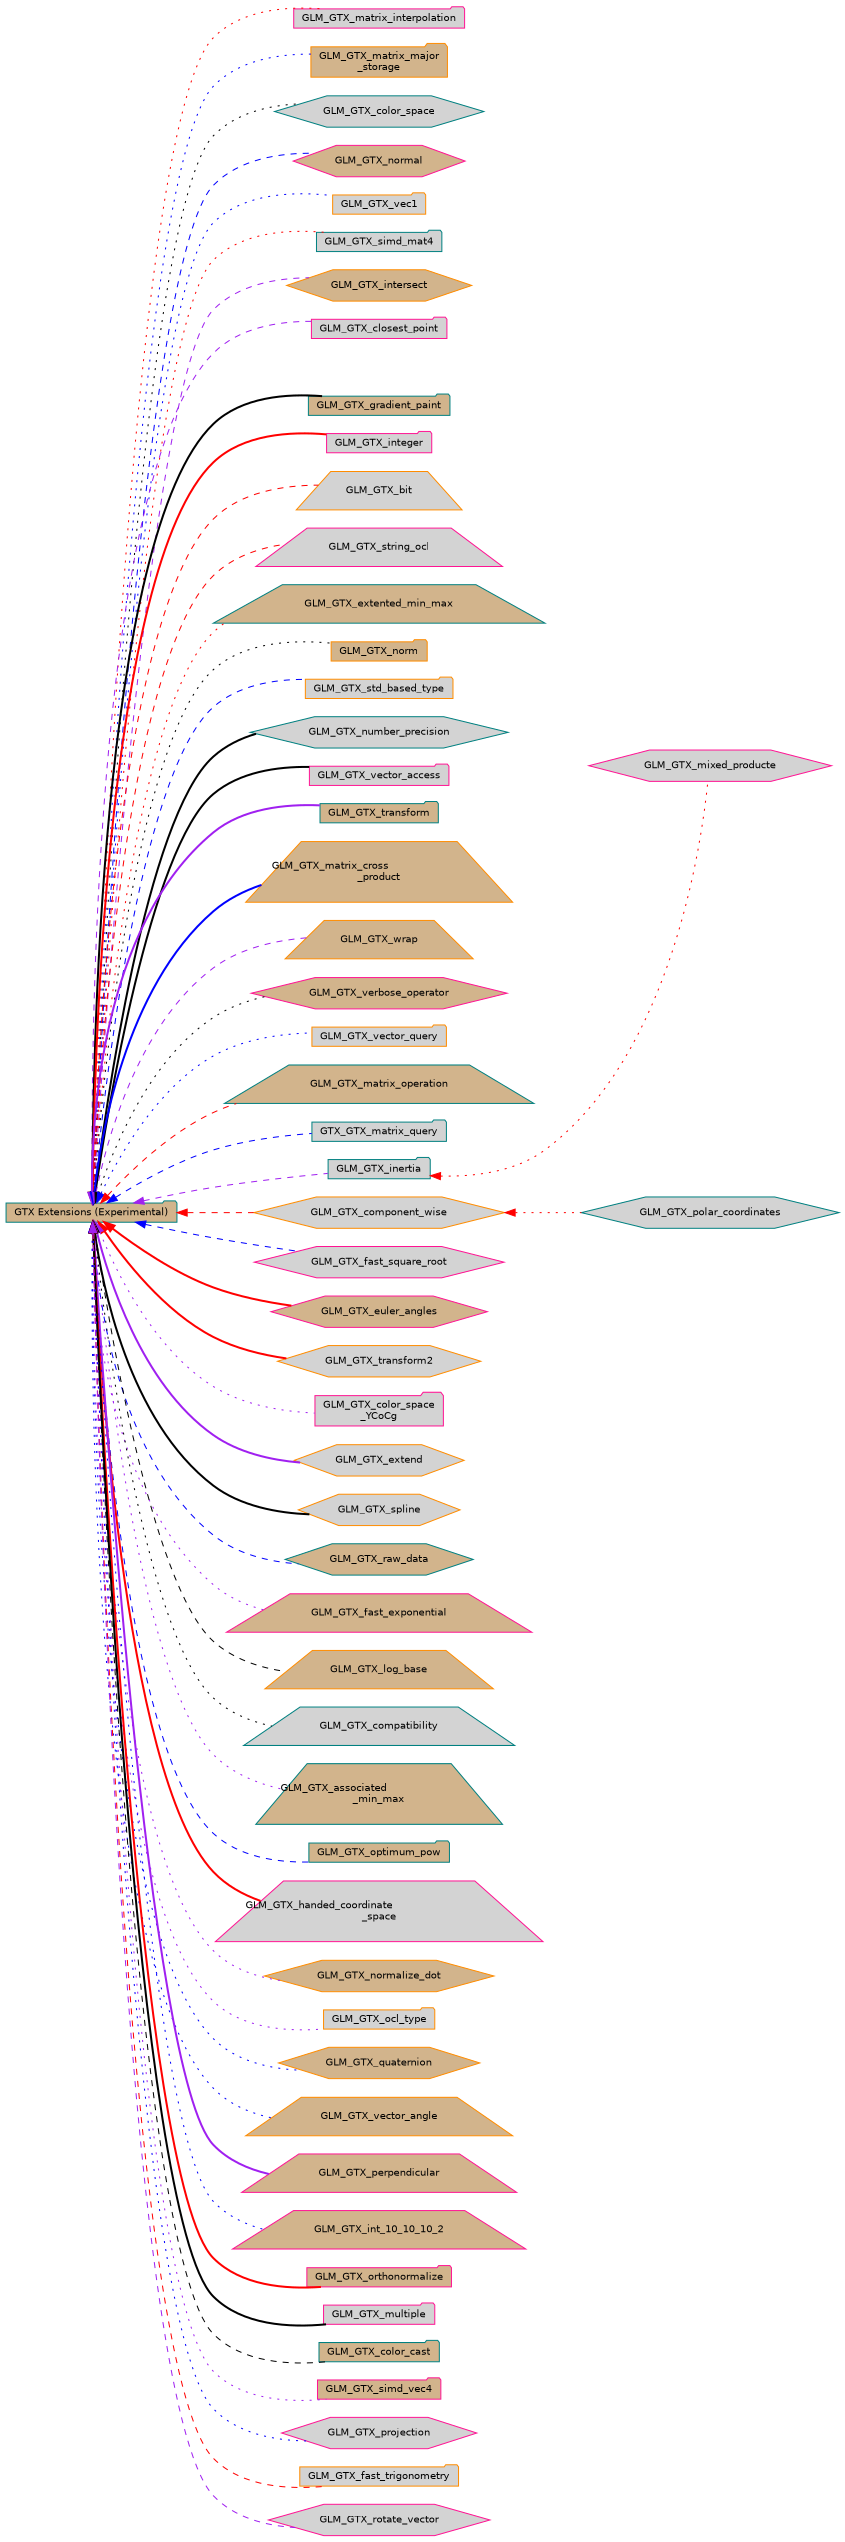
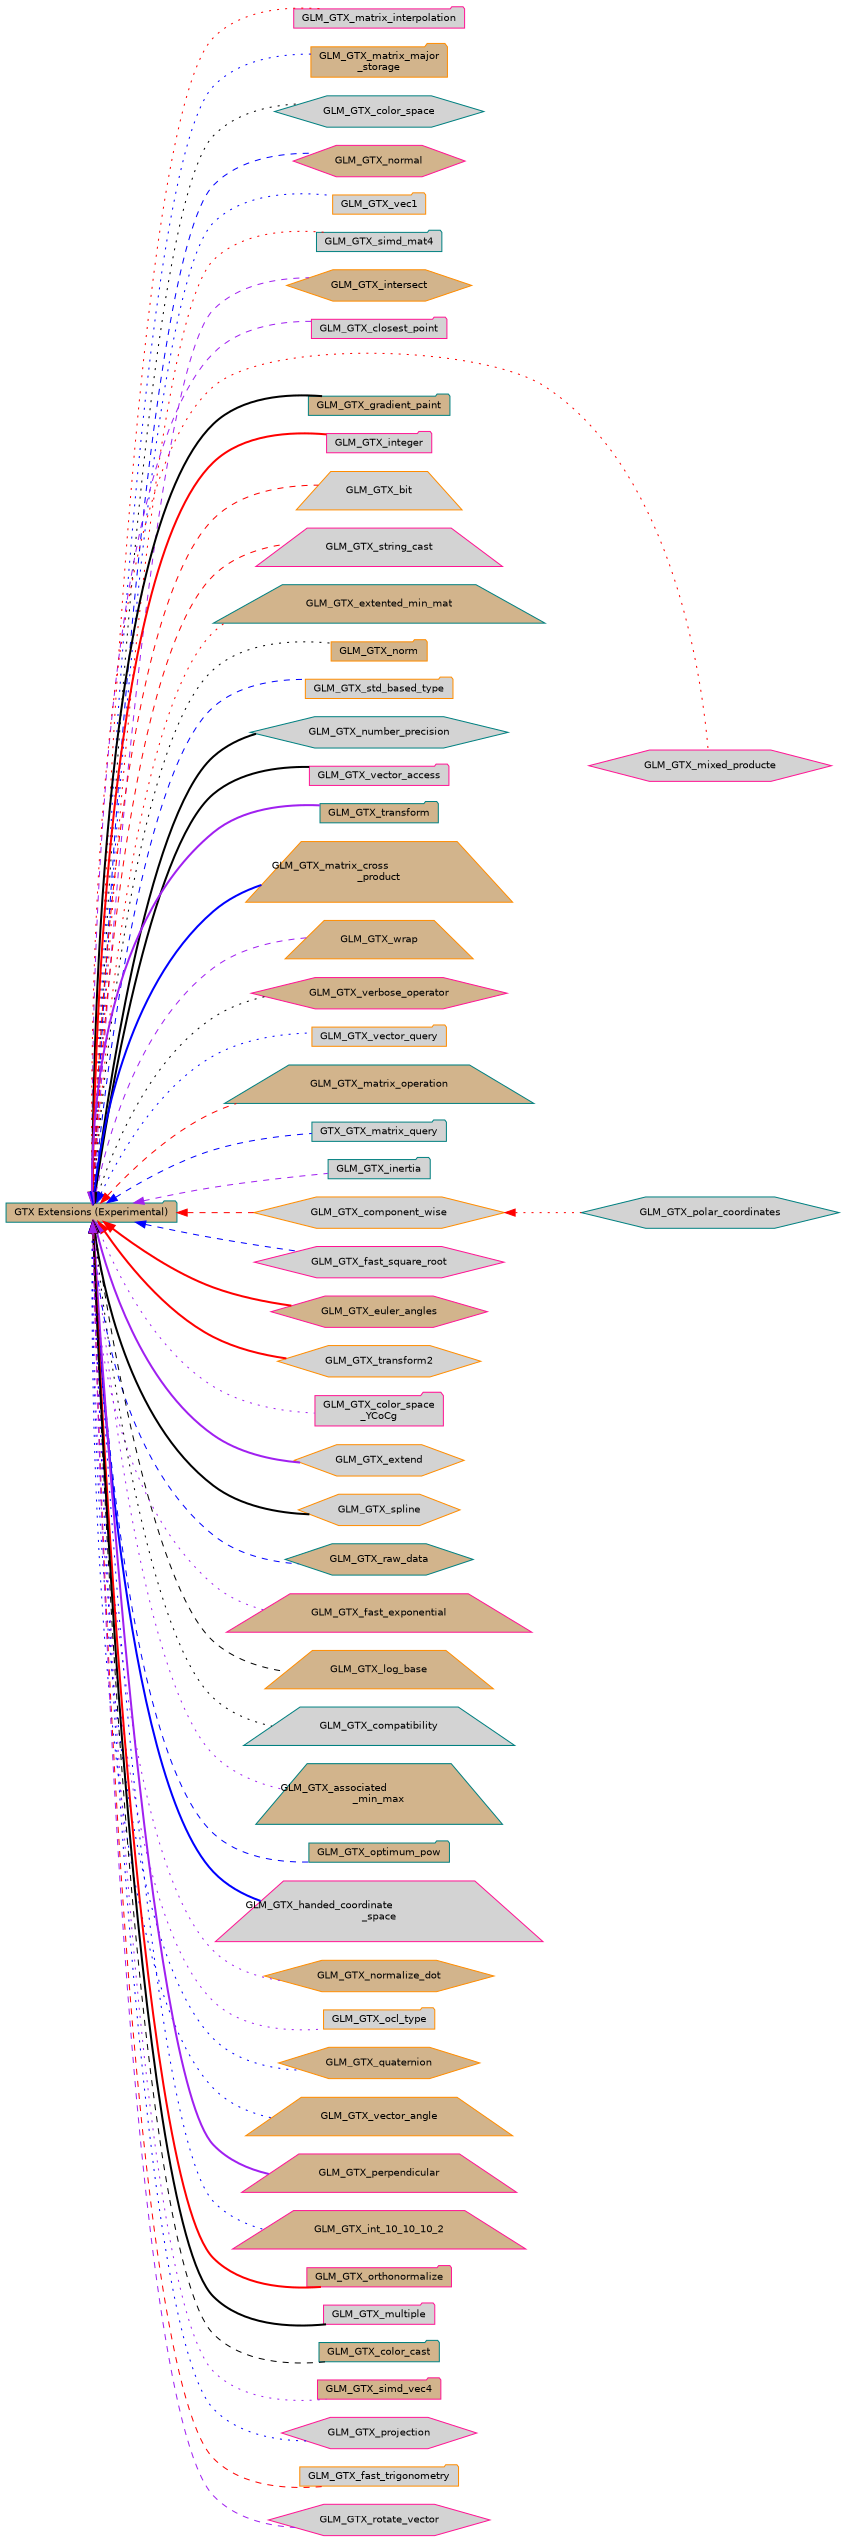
(379, 547) -> (379, 547)
(379, 604) -> (379, 604)
(638, 1032) -> (192, 417)
(153, 1727) -> (153, 1727)
